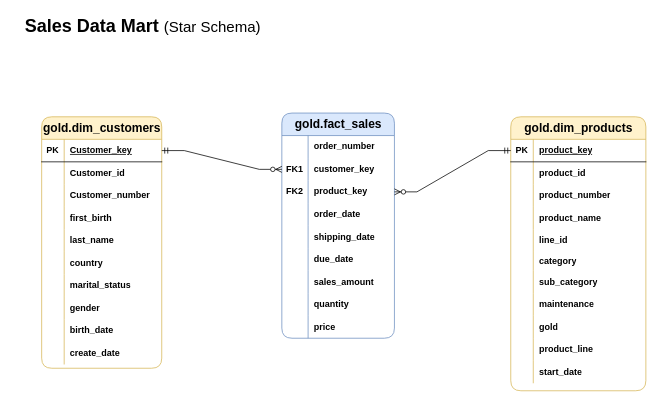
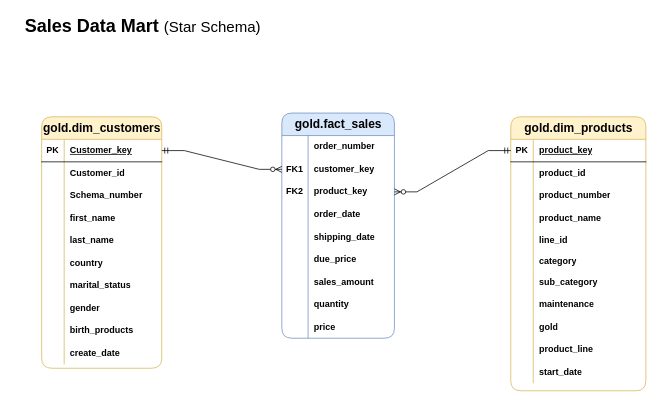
(108, 195) -> (103, 195)
(96, 218) -> (94, 218)
(334, 259) -> (335, 259)
(94, 330) -> (104, 330)
